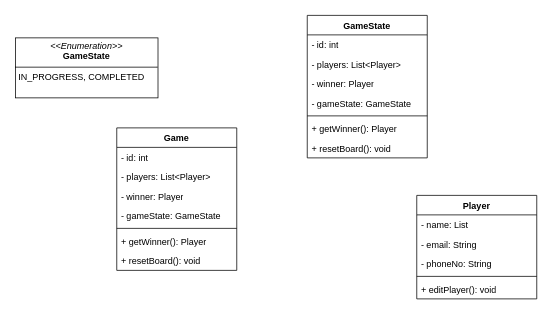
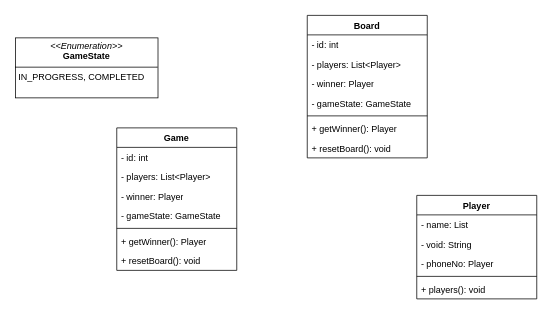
(367, 26) -> (367, 26)
(452, 245) -> (451, 245)
(459, 265) -> (459, 265)
(465, 290) -> (458, 290)
